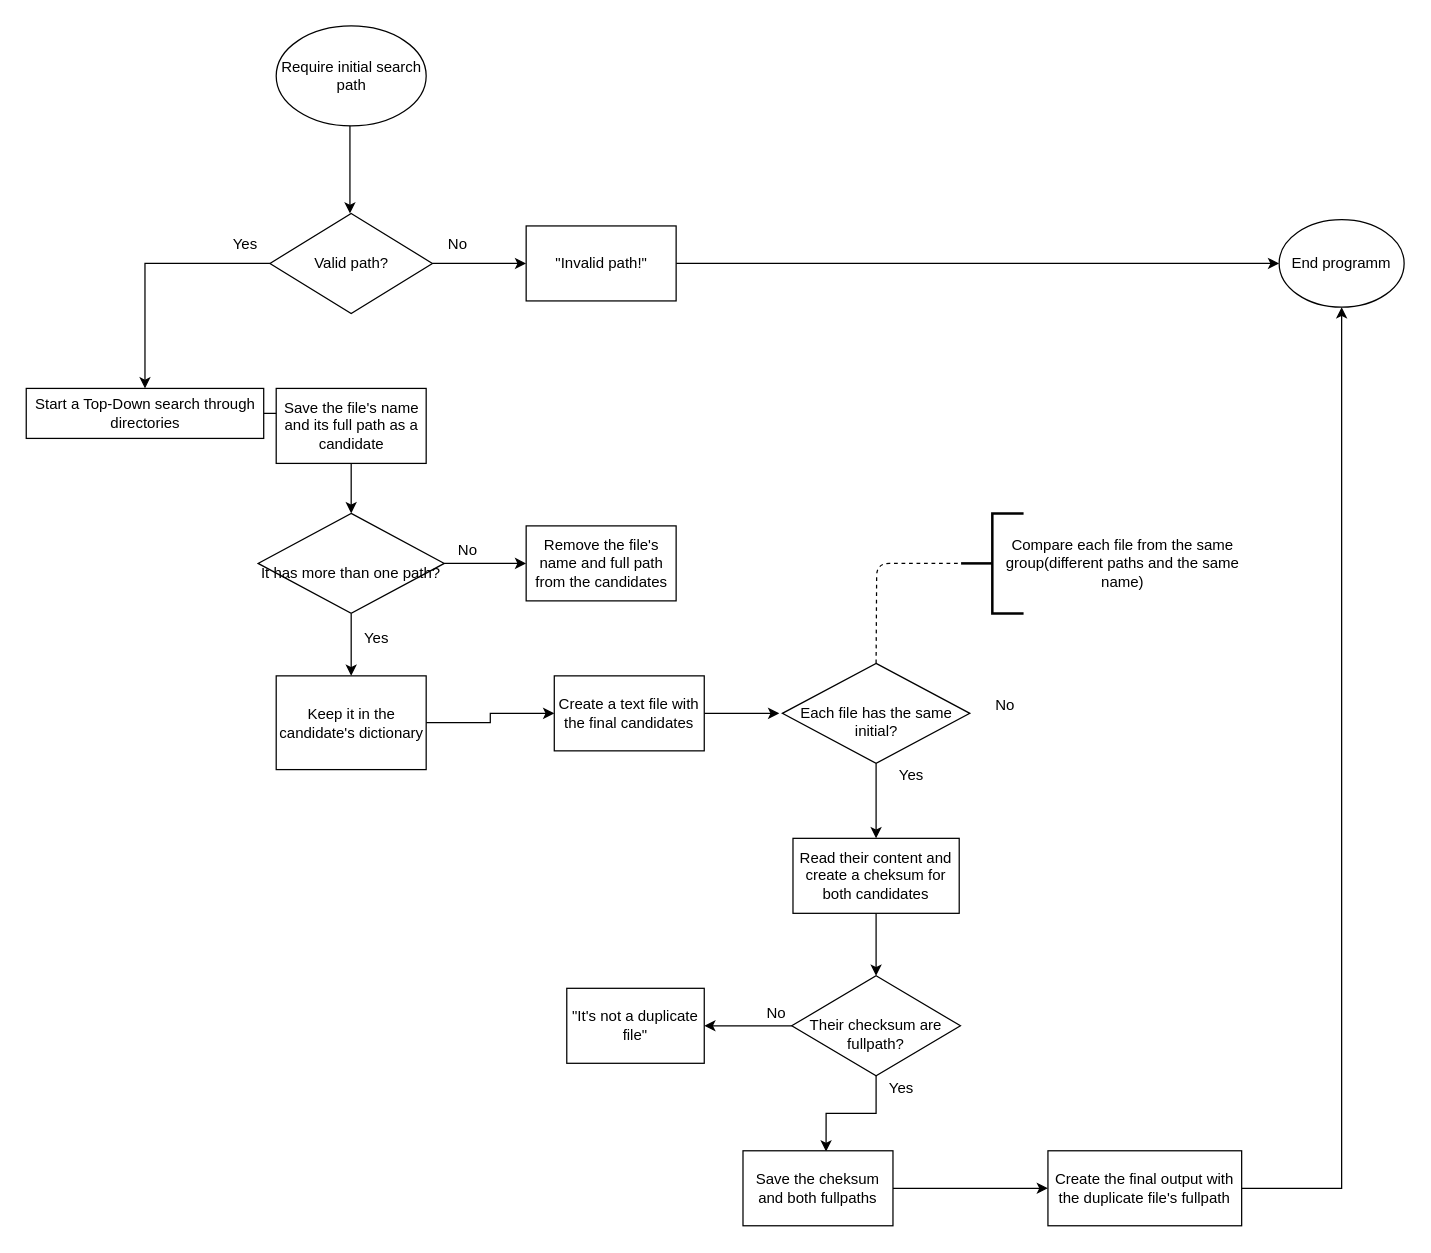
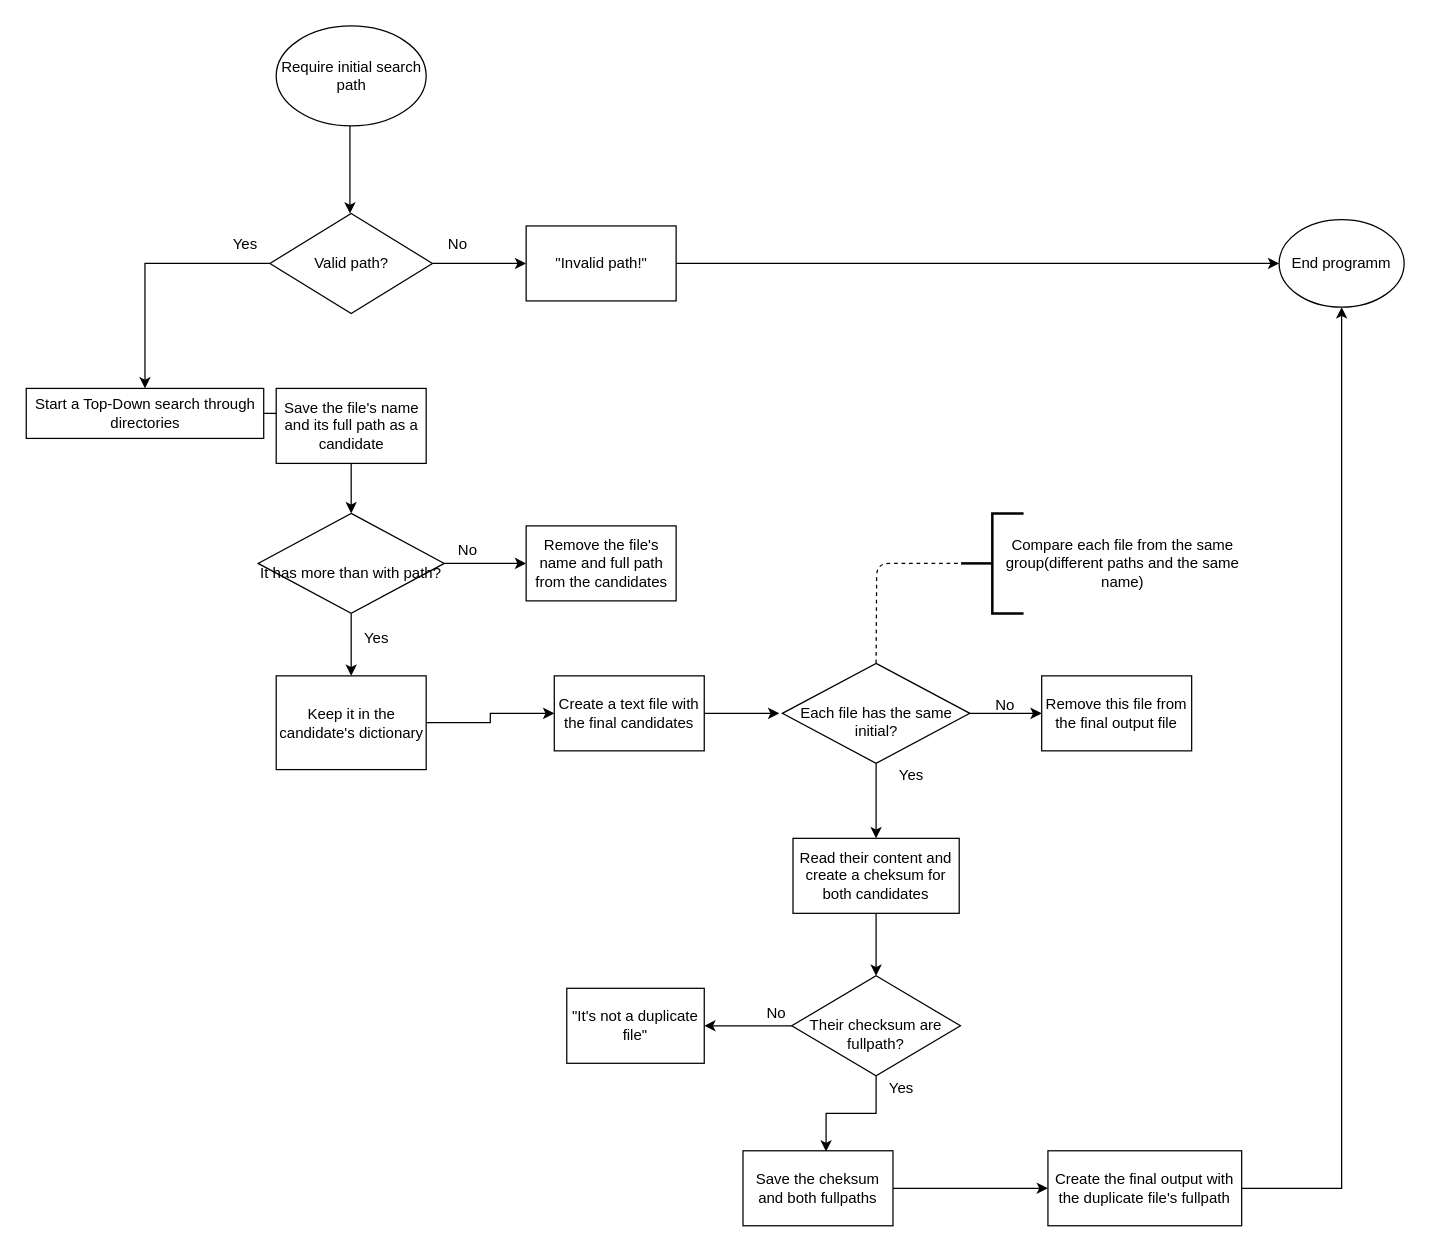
(351, 563) -> (351, 563)
none -> (1001, 713)
none -> (1117, 713)
